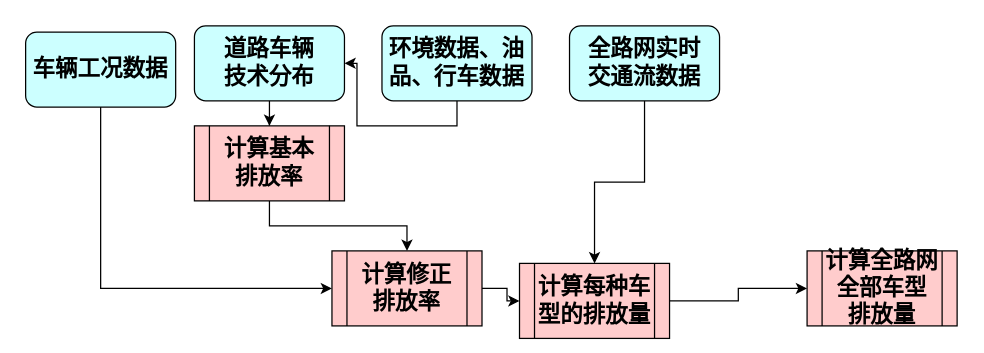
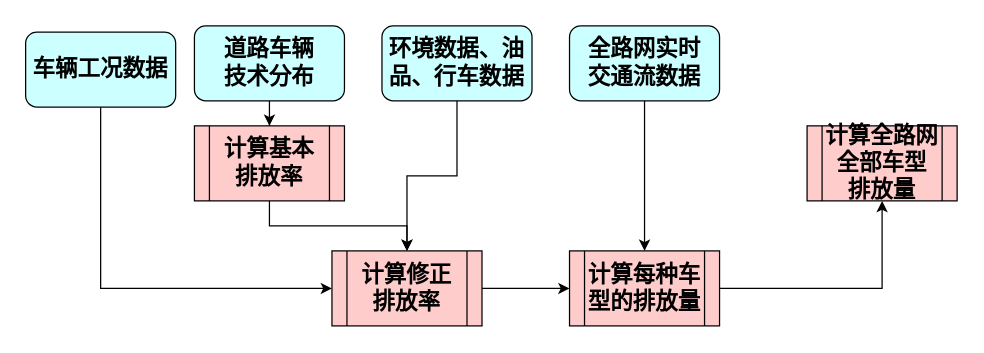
(376, 126) -> (435, 176)
(882, 288) -> (882, 163)
(594, 301) -> (644, 288)
